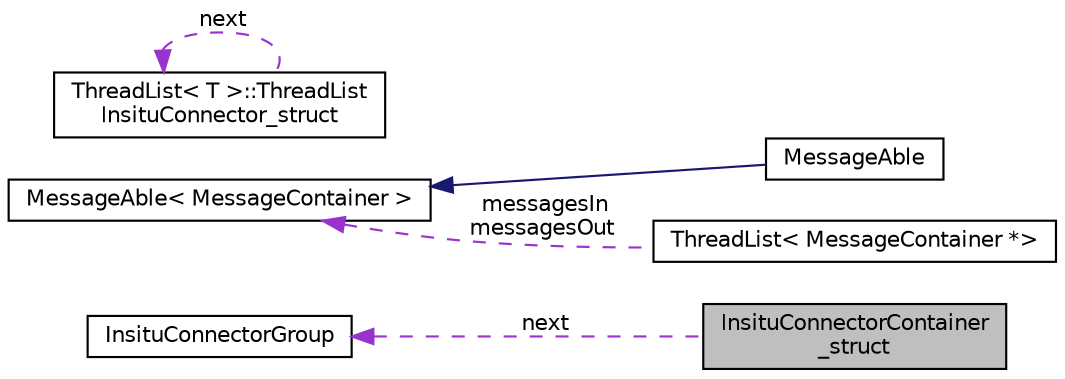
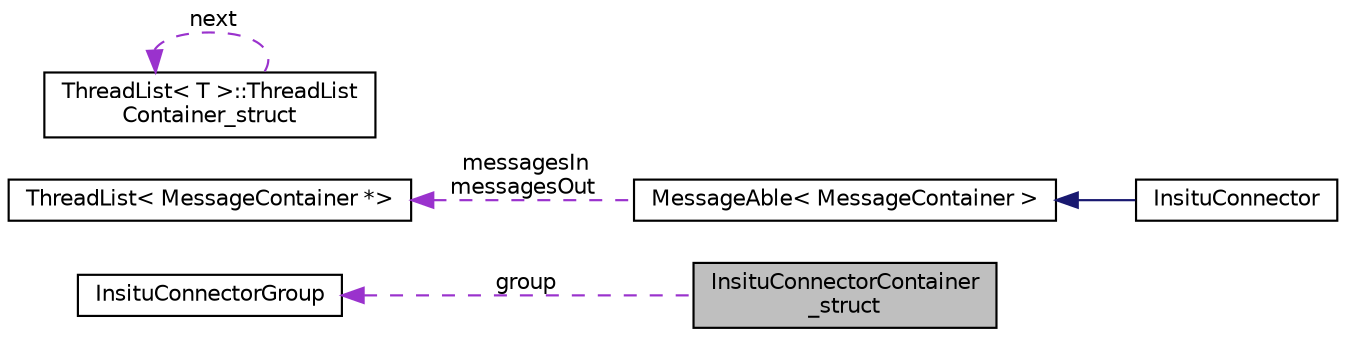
(220, 105) -> (210, 105)
(855, 159) -> (1237, 200)
(498, 243) -> (534, 200)
(542, 325) -> (523, 283)
